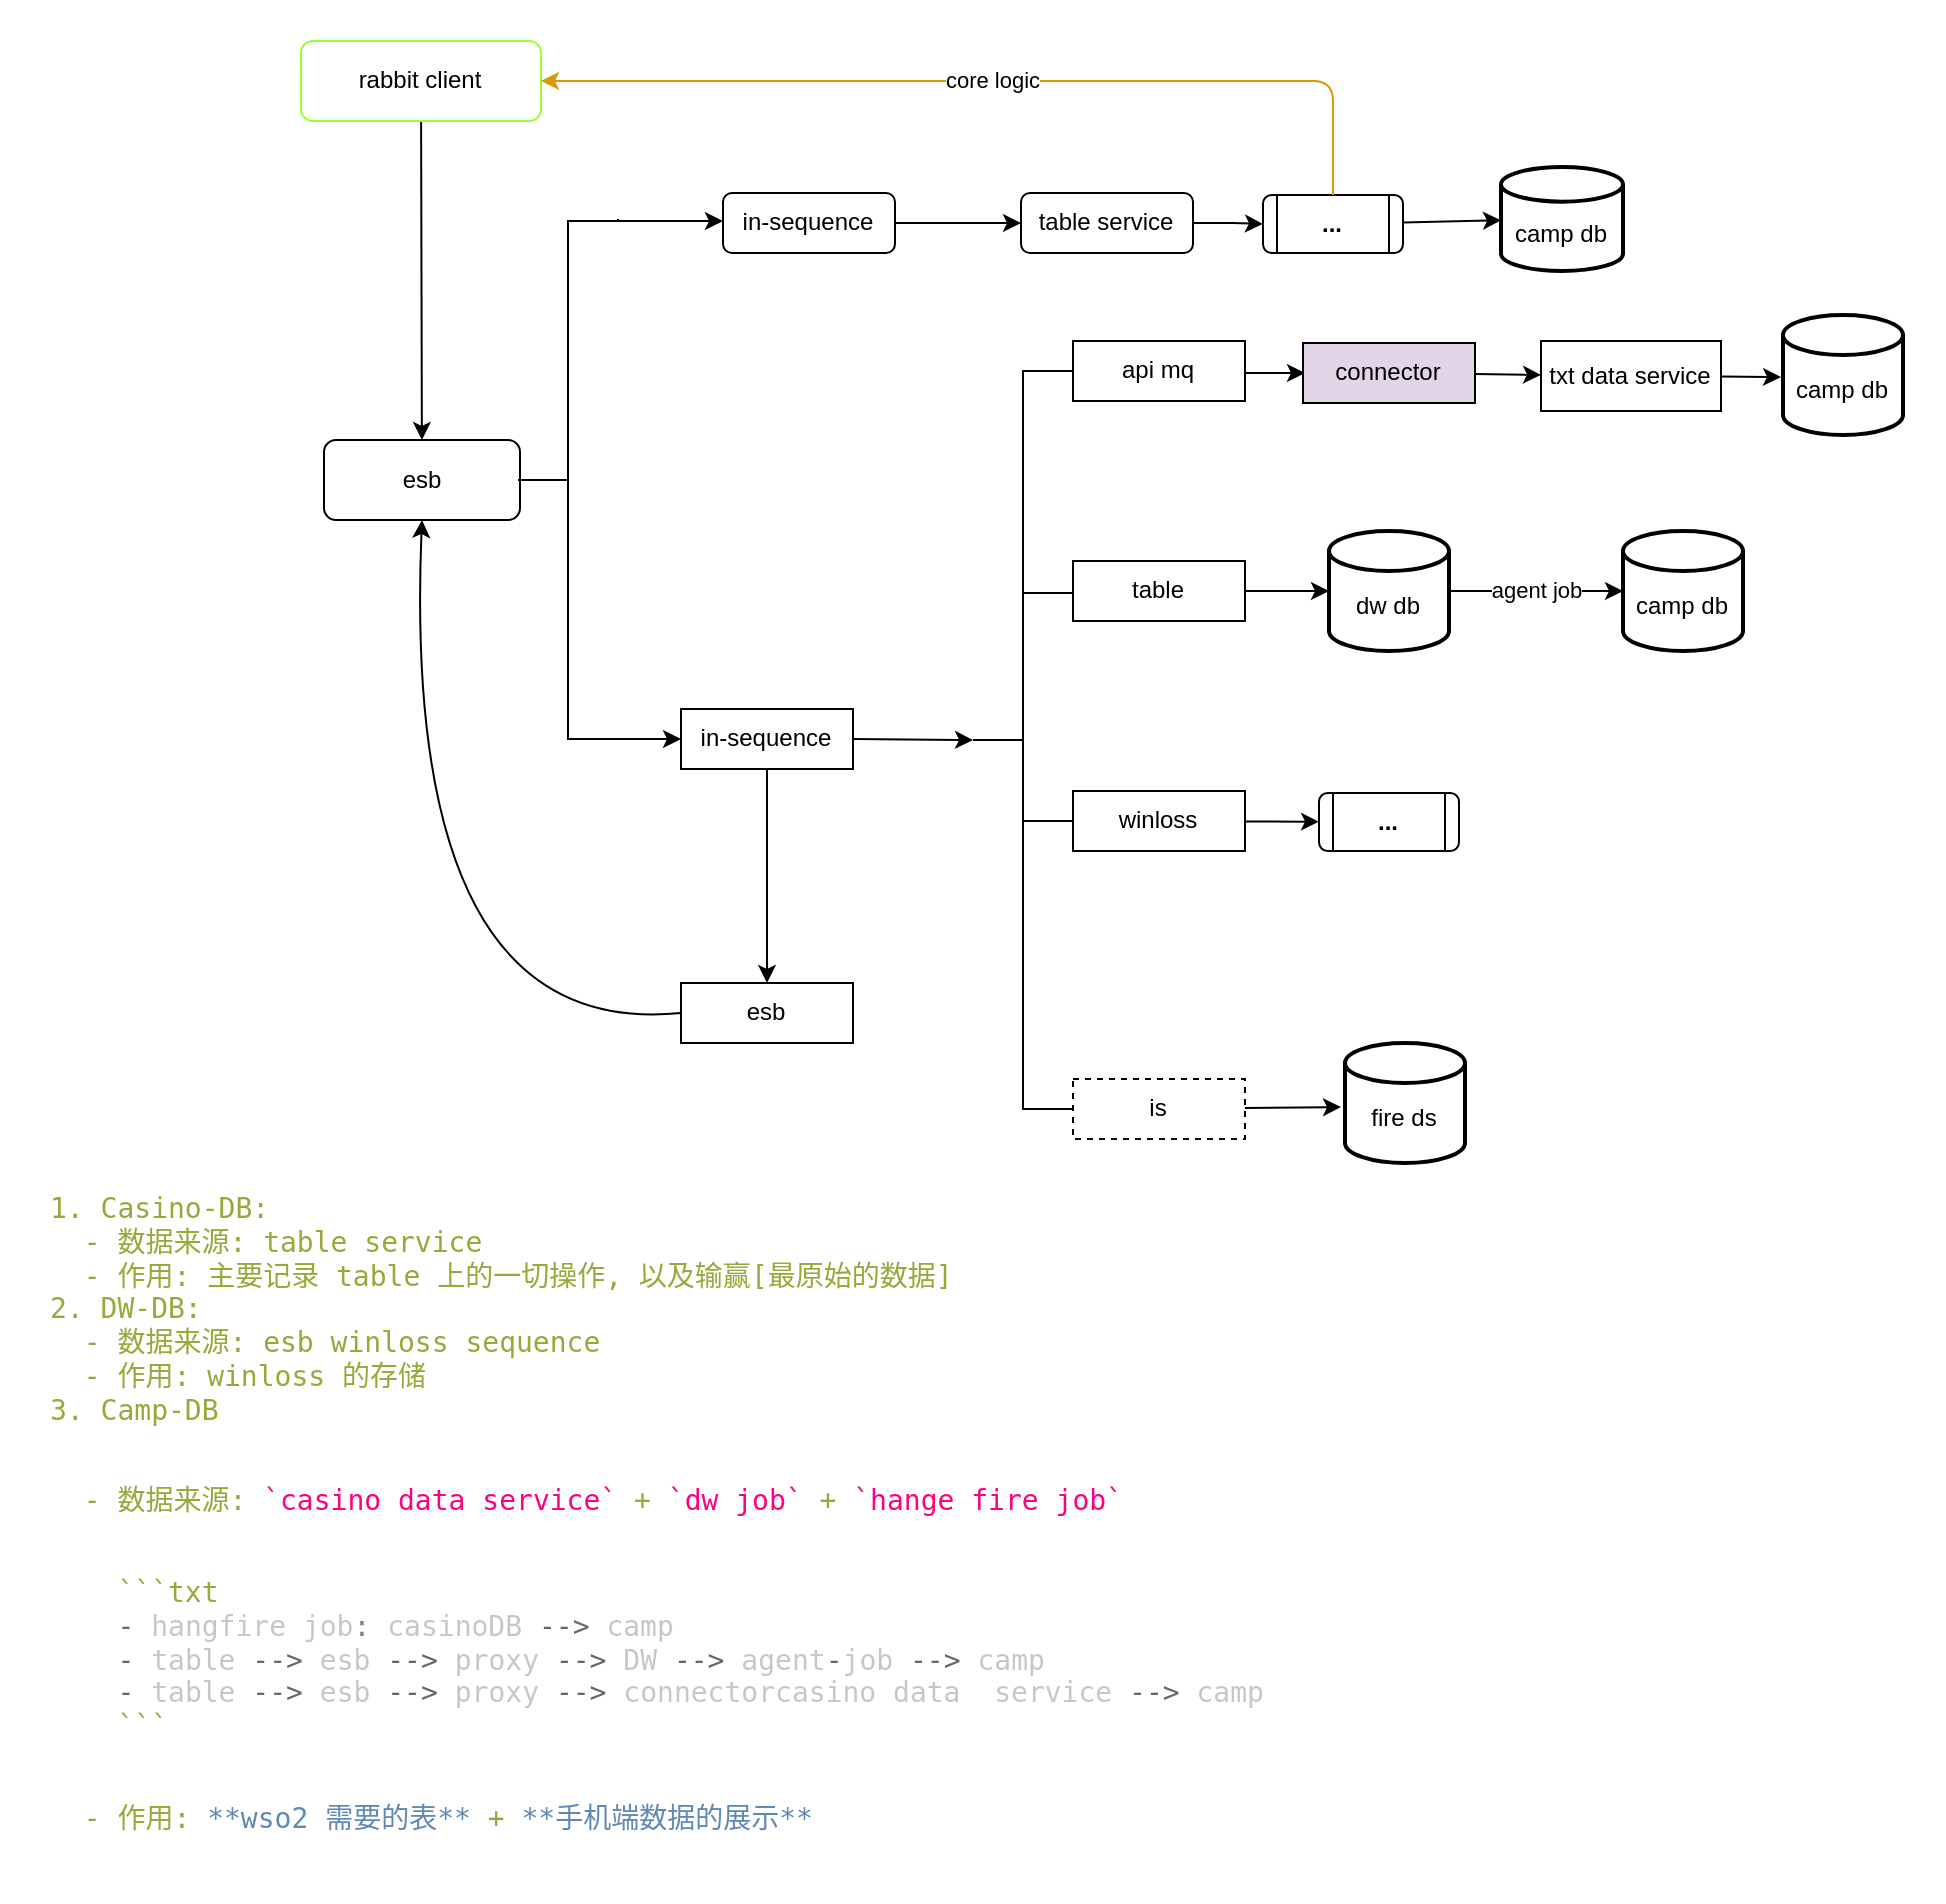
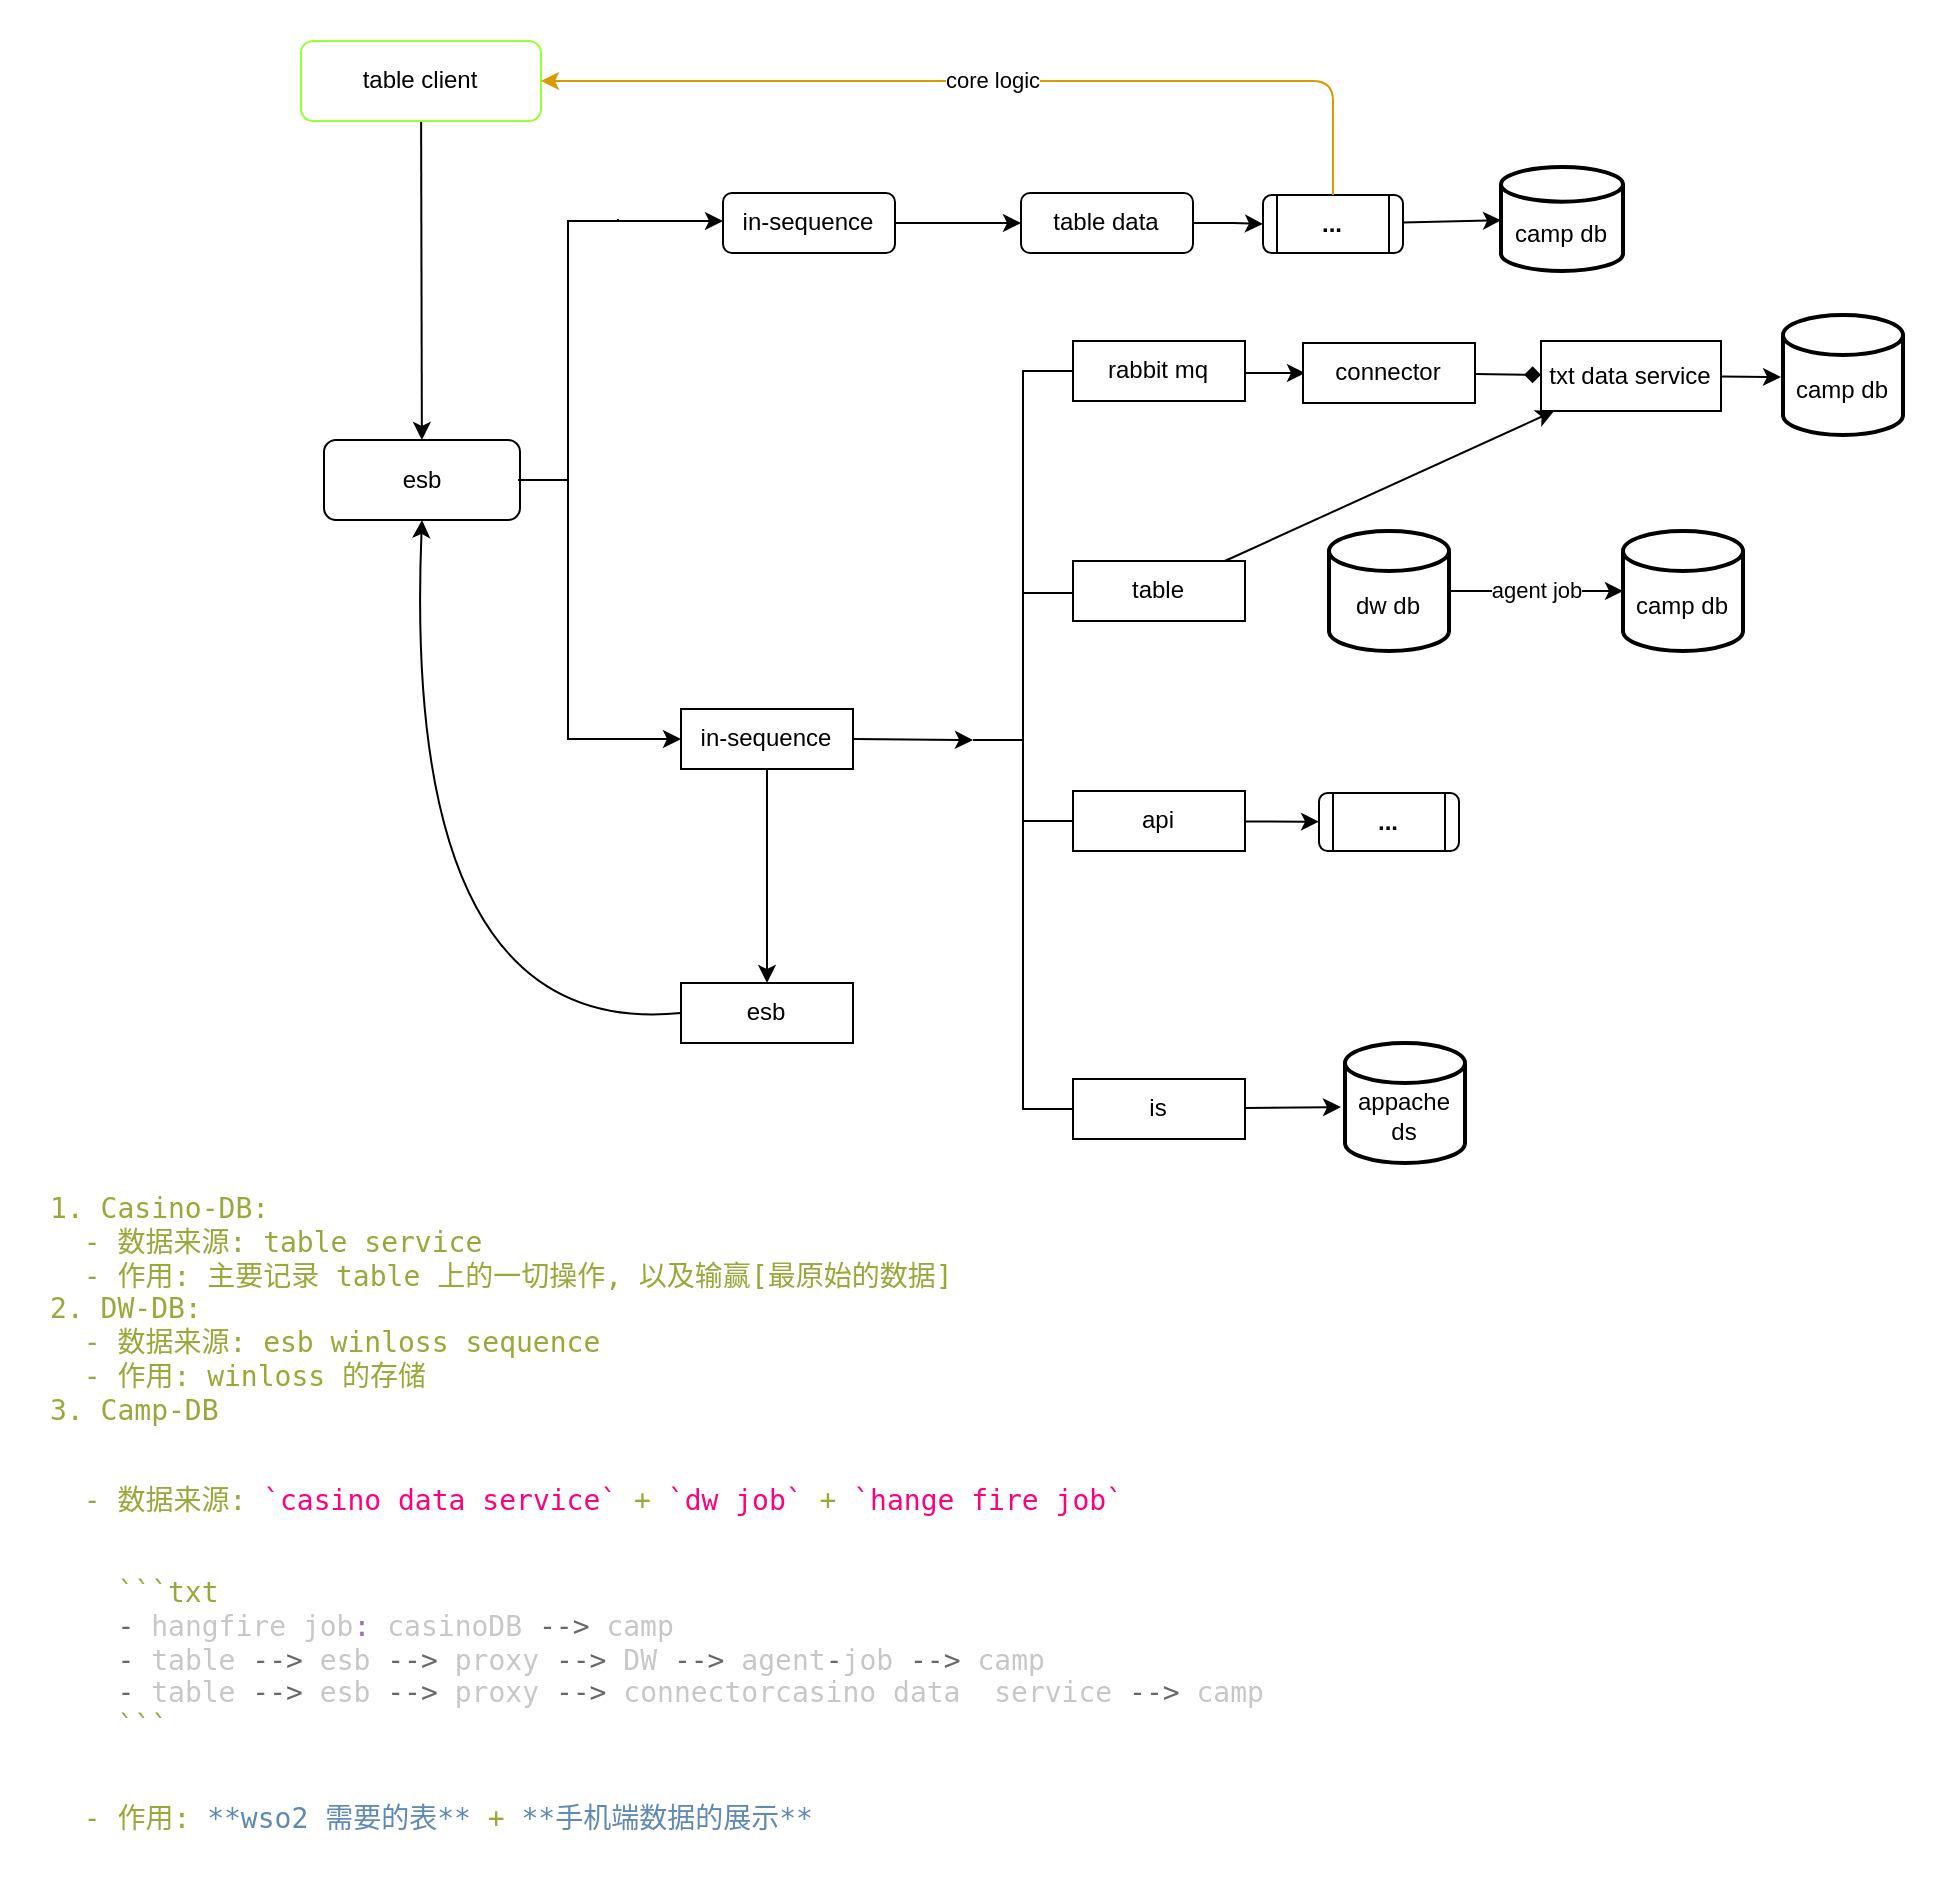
(421, 81) -> (421, 81)
(1107, 223) -> (1107, 223)
(1159, 371) -> (1159, 371)
(1389, 373) -> (1389, 373)
(1525, 375) -> (1524, 375)
(1280, 591) -> (1383, 489)
(1159, 821) -> (1159, 821)
(1405, 1103) -> (1405, 1103)
(1159, 1109) -> (1159, 1109)
